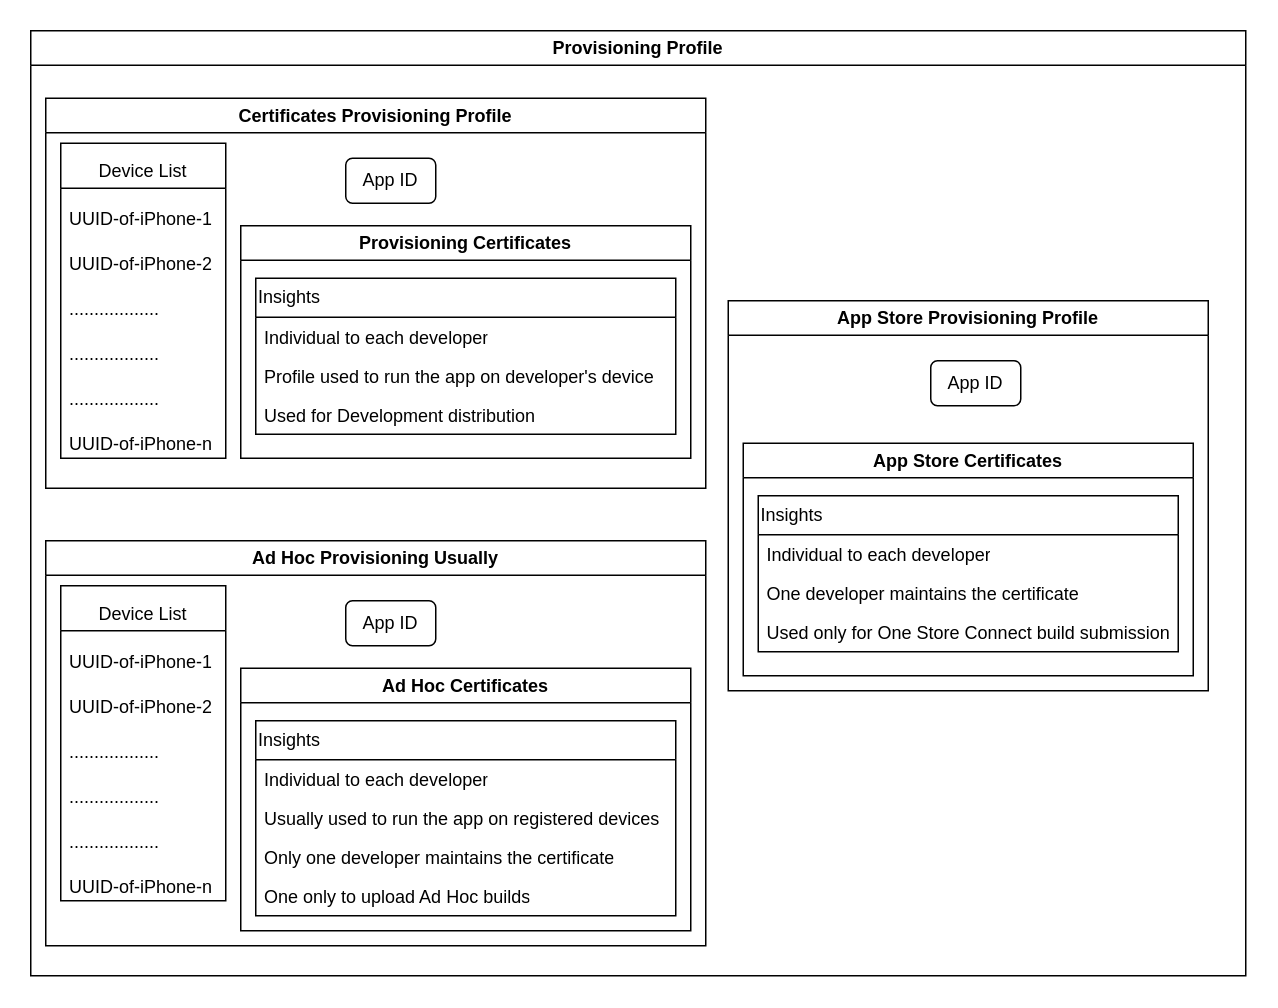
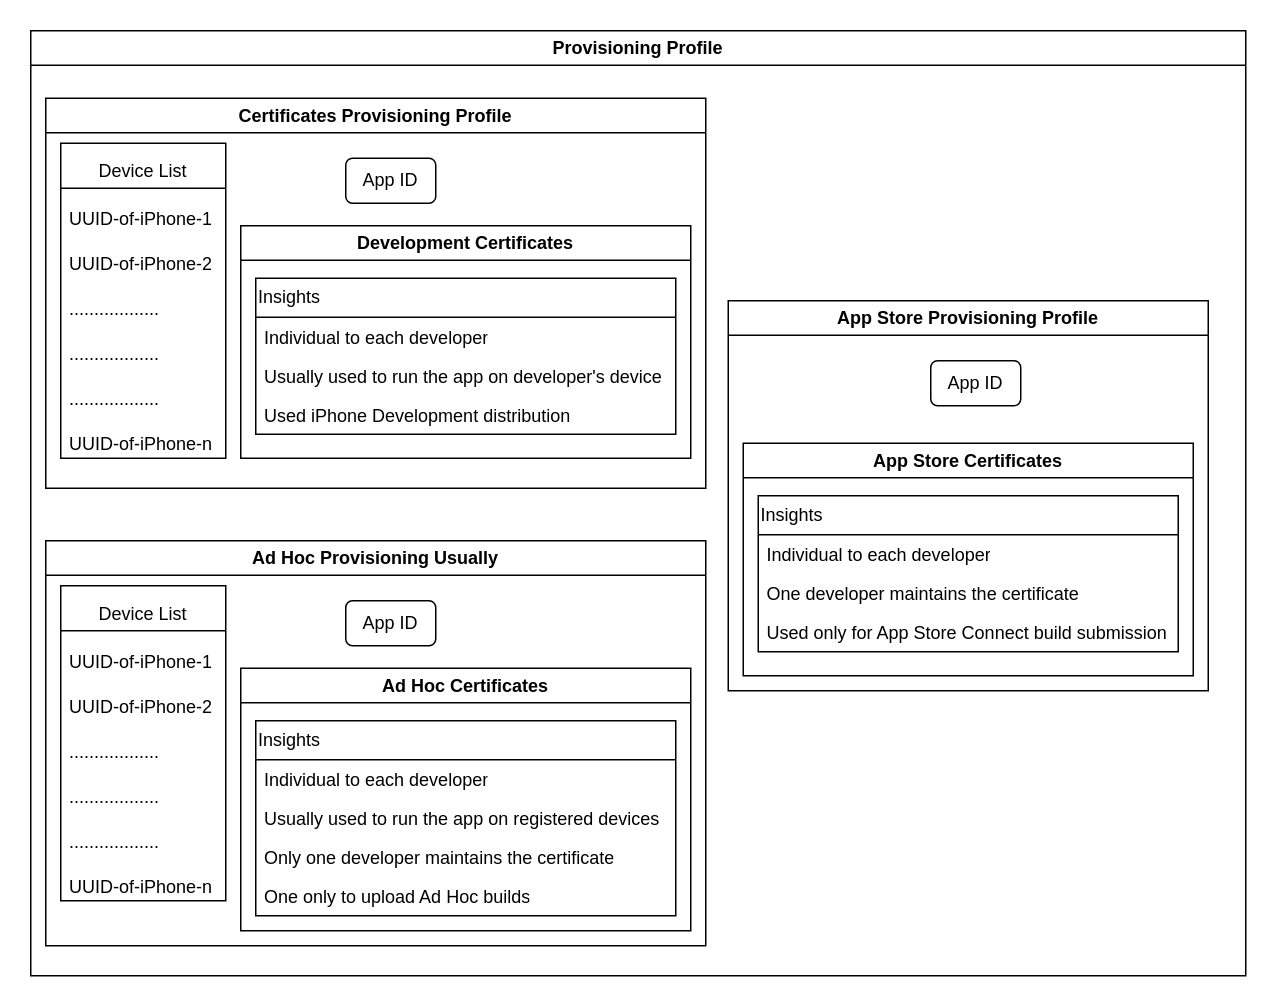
(466, 244) -> (466, 244)
(467, 388) -> (467, 388)
(415, 417) -> (427, 417)
(970, 645) -> (970, 645)
